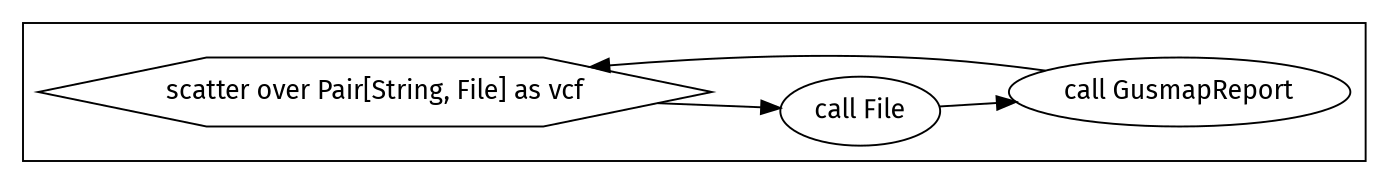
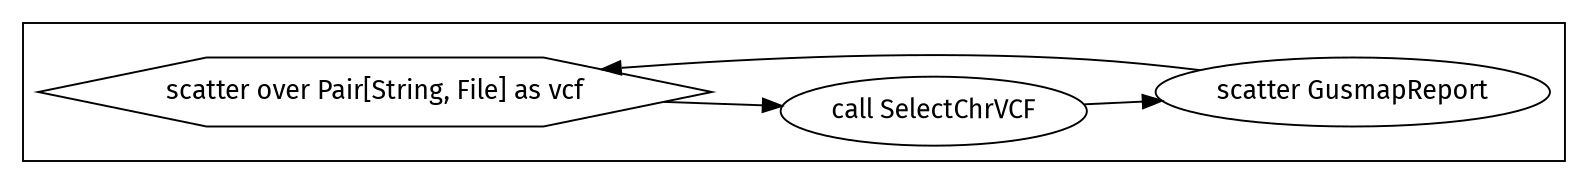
(1180, 92) -> (1353, 92)
(860, 111) -> (934, 111)
